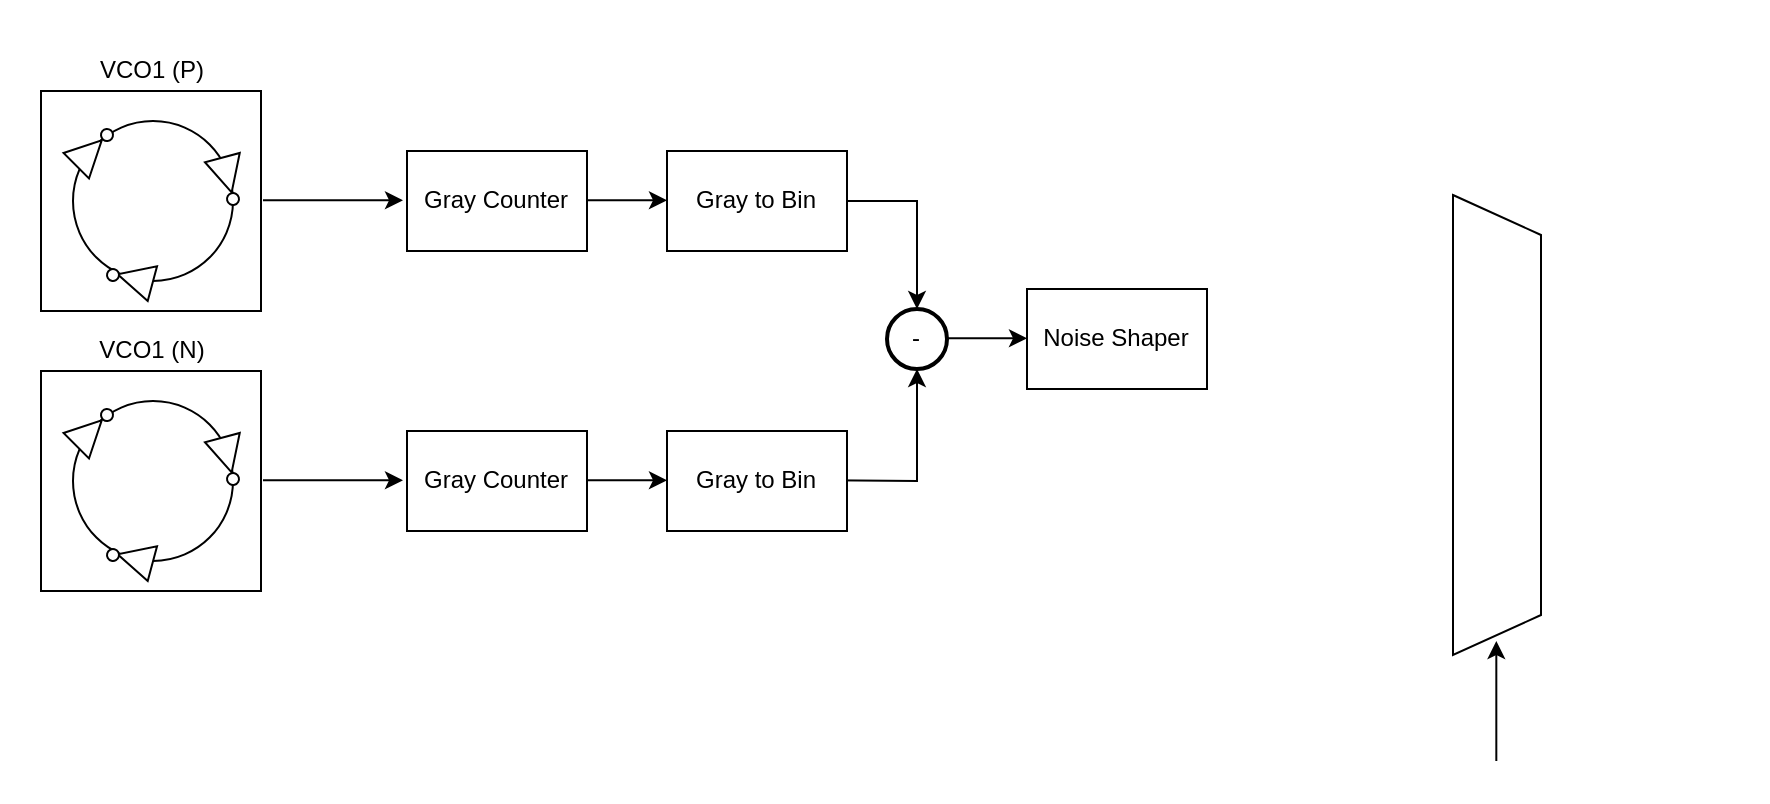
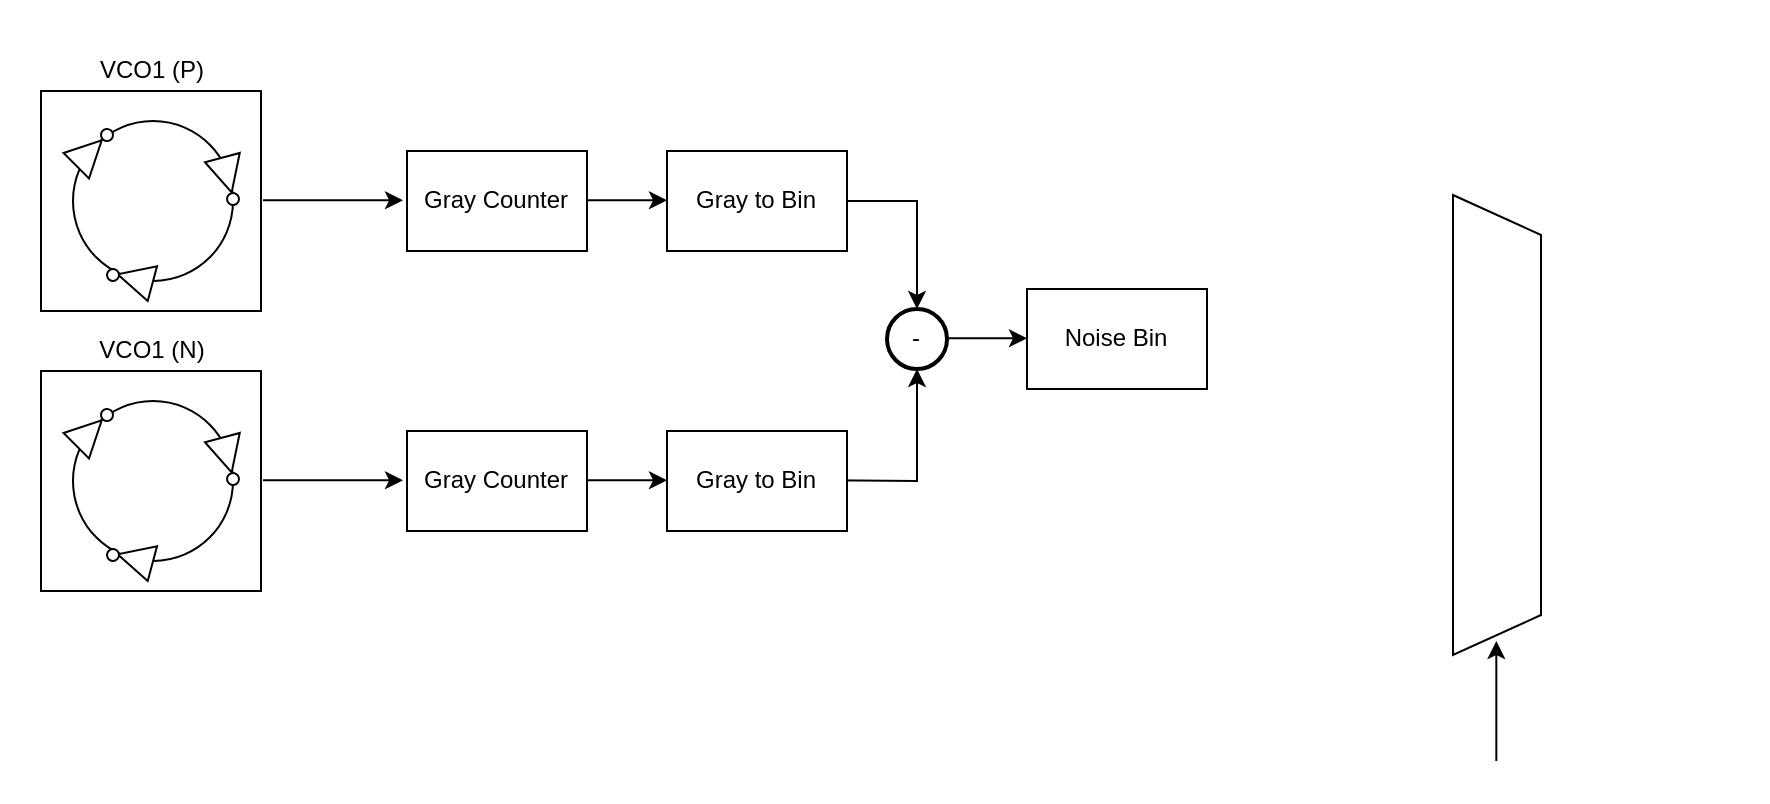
(1117, 339) -> (1117, 339)
